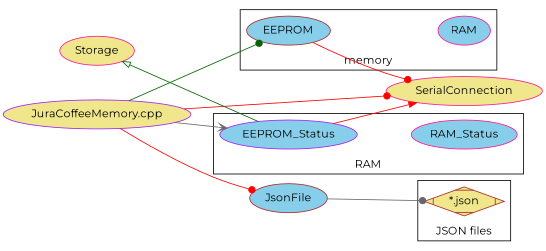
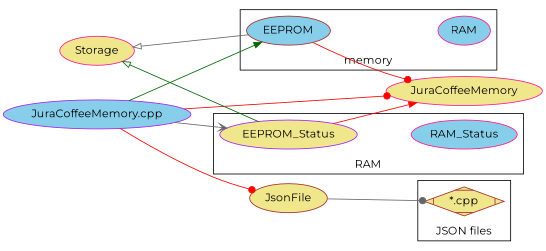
none -> (195, 40)
(192, 73) -> (192, 73)
(464, 91) -> (464, 91)
(97, 114) -> (97, 114)
(289, 135) -> (289, 135)
(289, 198) -> (289, 198)
(464, 201) -> (464, 201)
